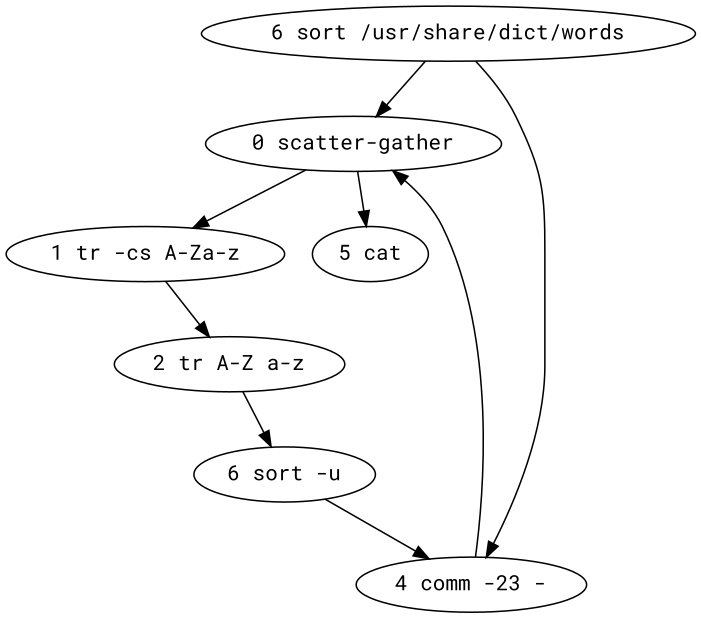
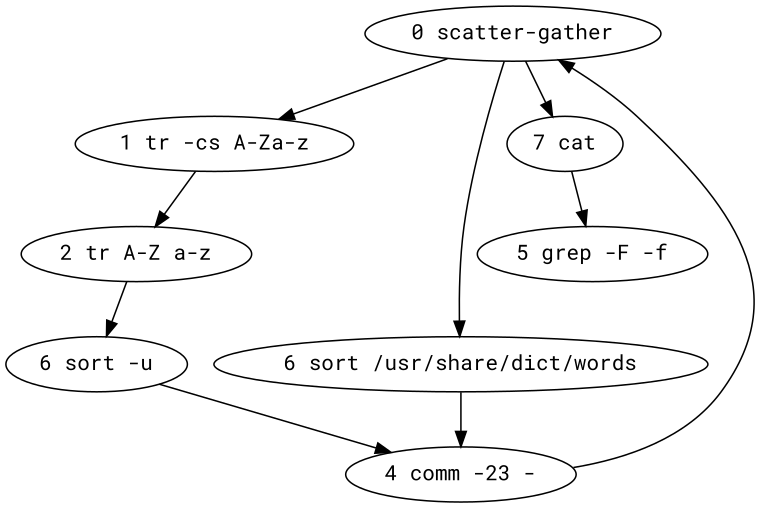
(406, 83) -> (470, 189)
(370, 254) -> (565, 144)
none -> (593, 254)
